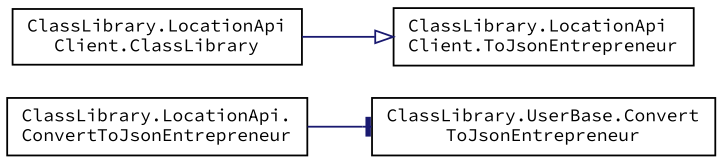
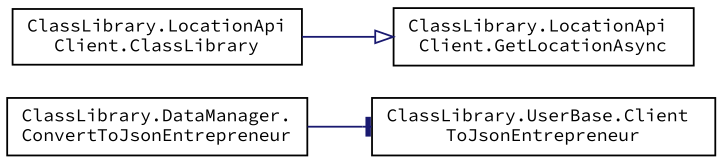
(544, 37) -> (544, 37)
(157, 127) -> (157, 127)
(544, 127) -> (544, 127)
